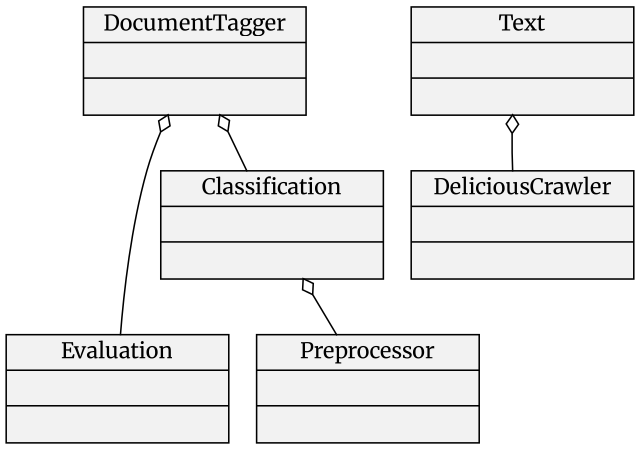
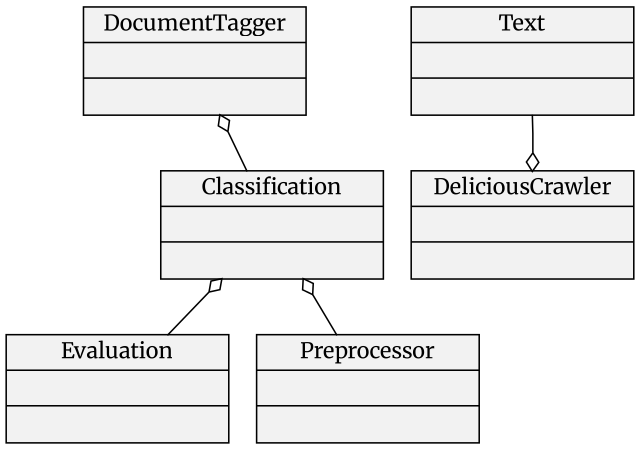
(512, 153) -> (533, 134)
(133, 232) -> (188, 314)
